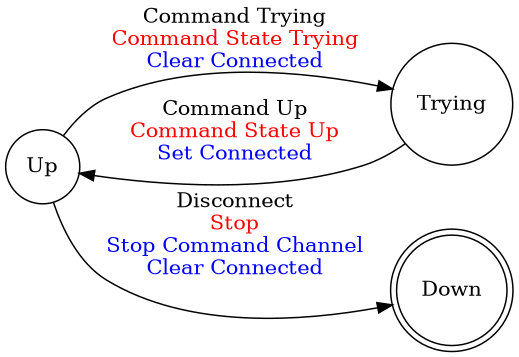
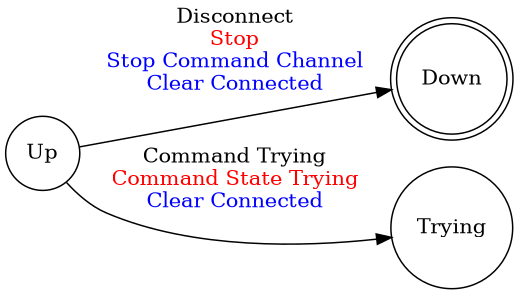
(253, 184) -> none
